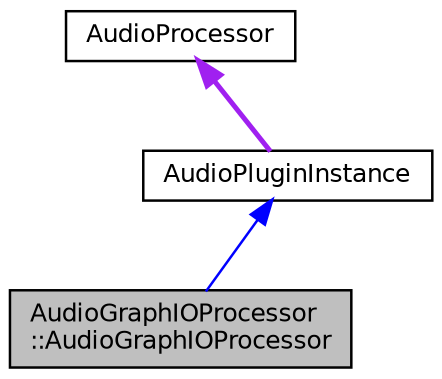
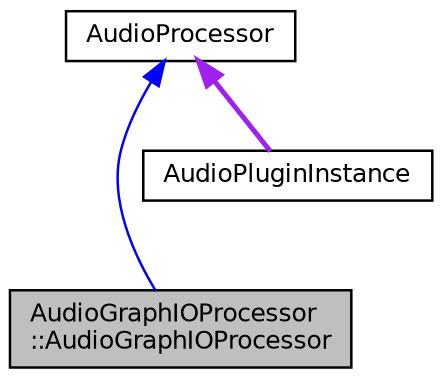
(232, 256) -> (118, 187)
